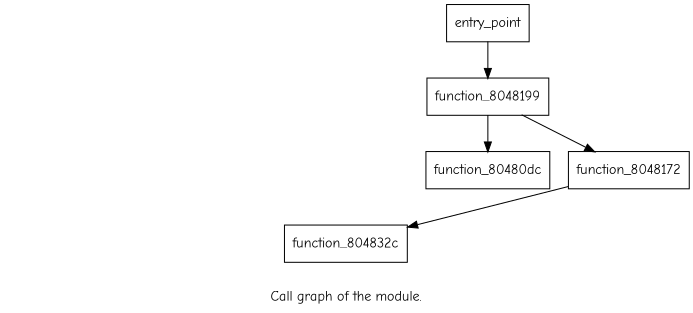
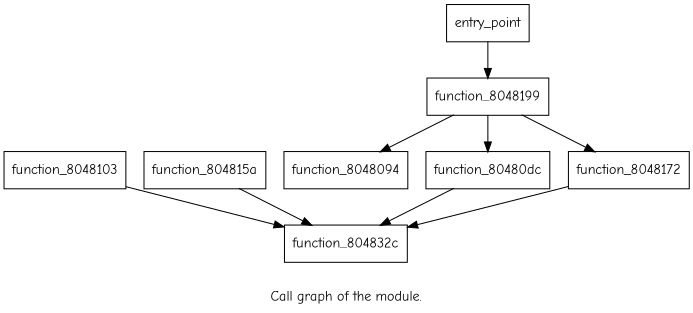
none -> (65, 170)
none -> (205, 170)
none -> (346, 170)
none -> (422, 205)
